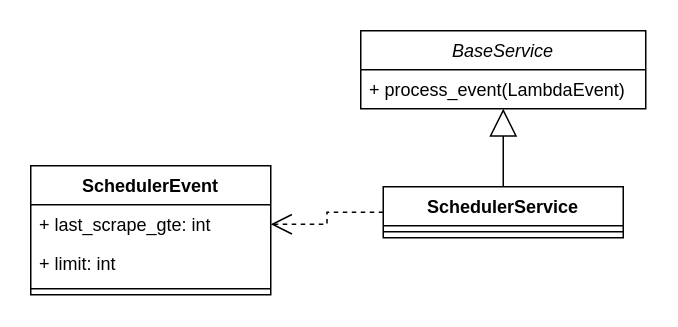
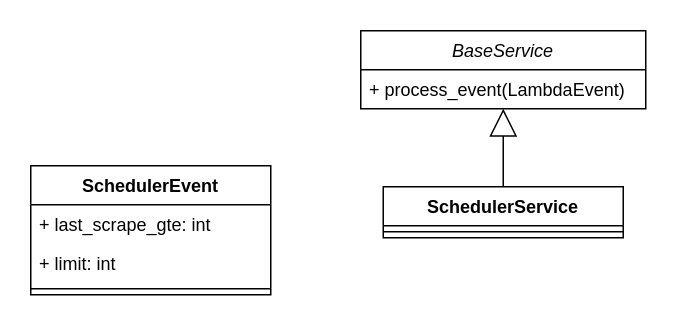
(327, 215) -> none
